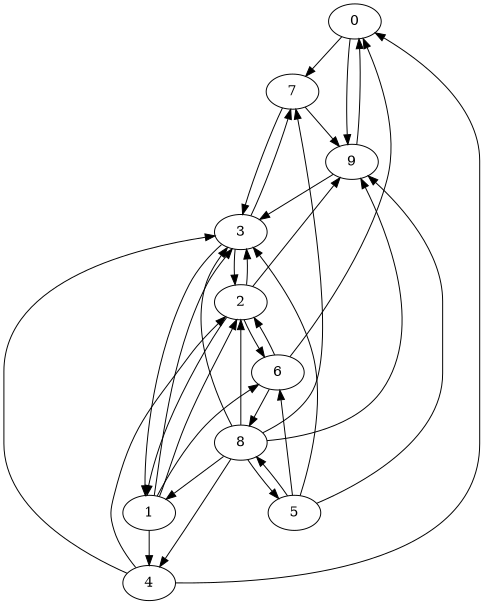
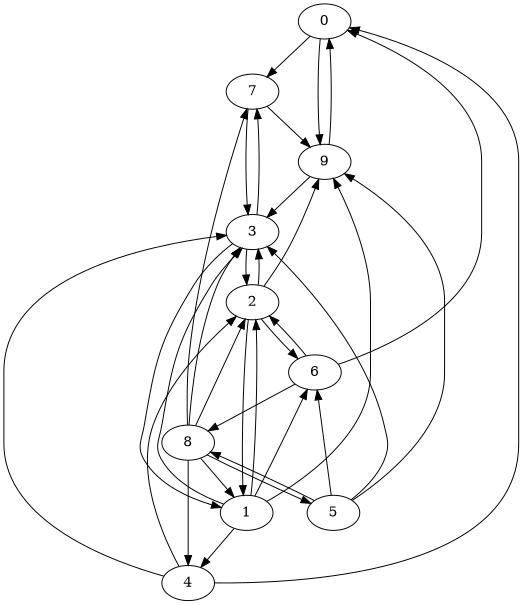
(398, 352) -> (371, 364)
